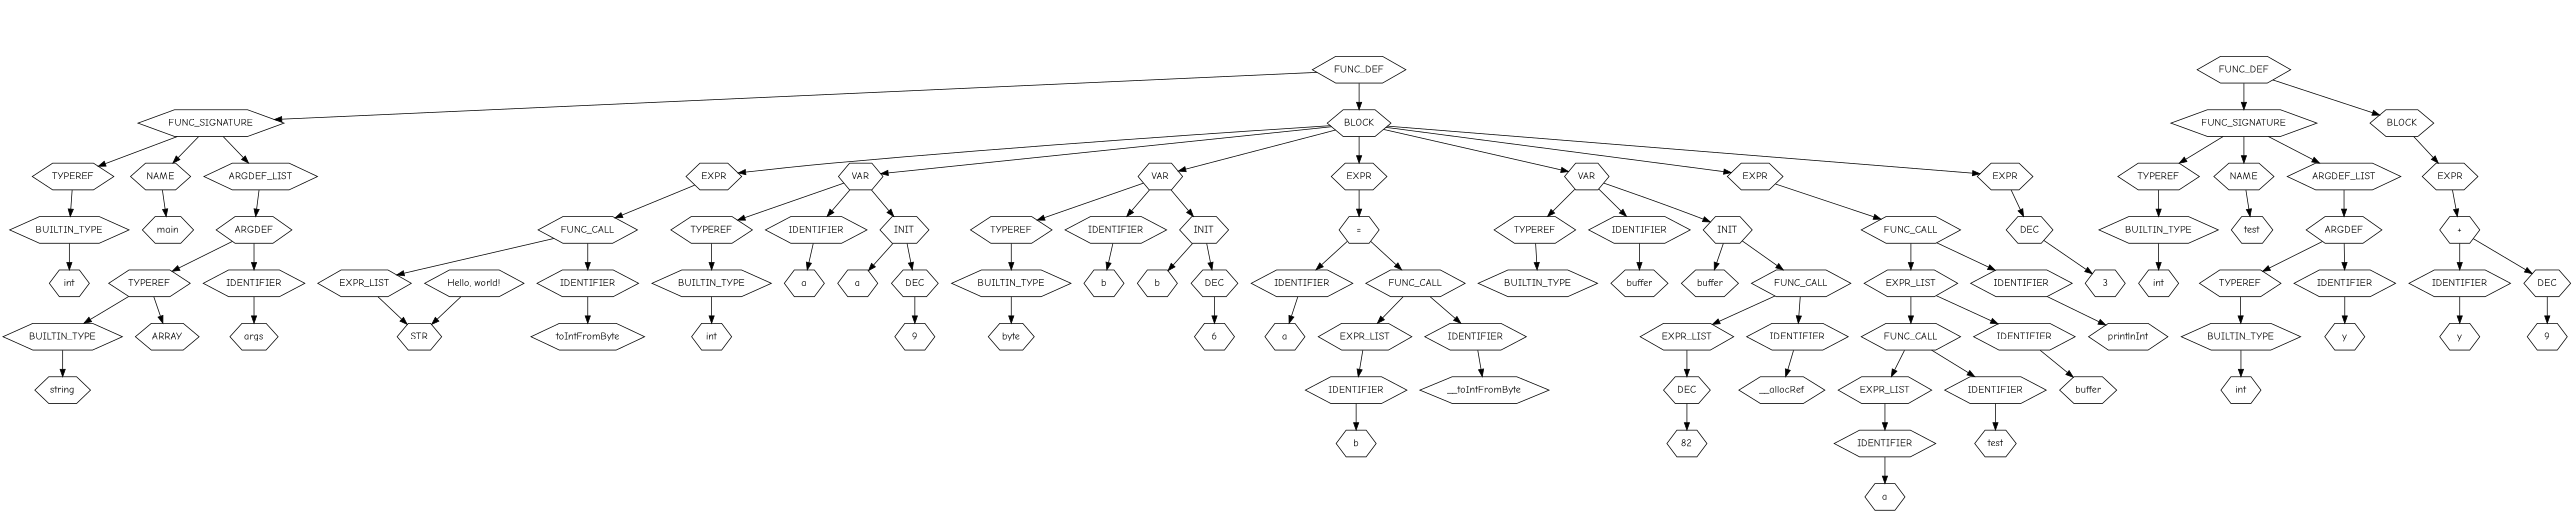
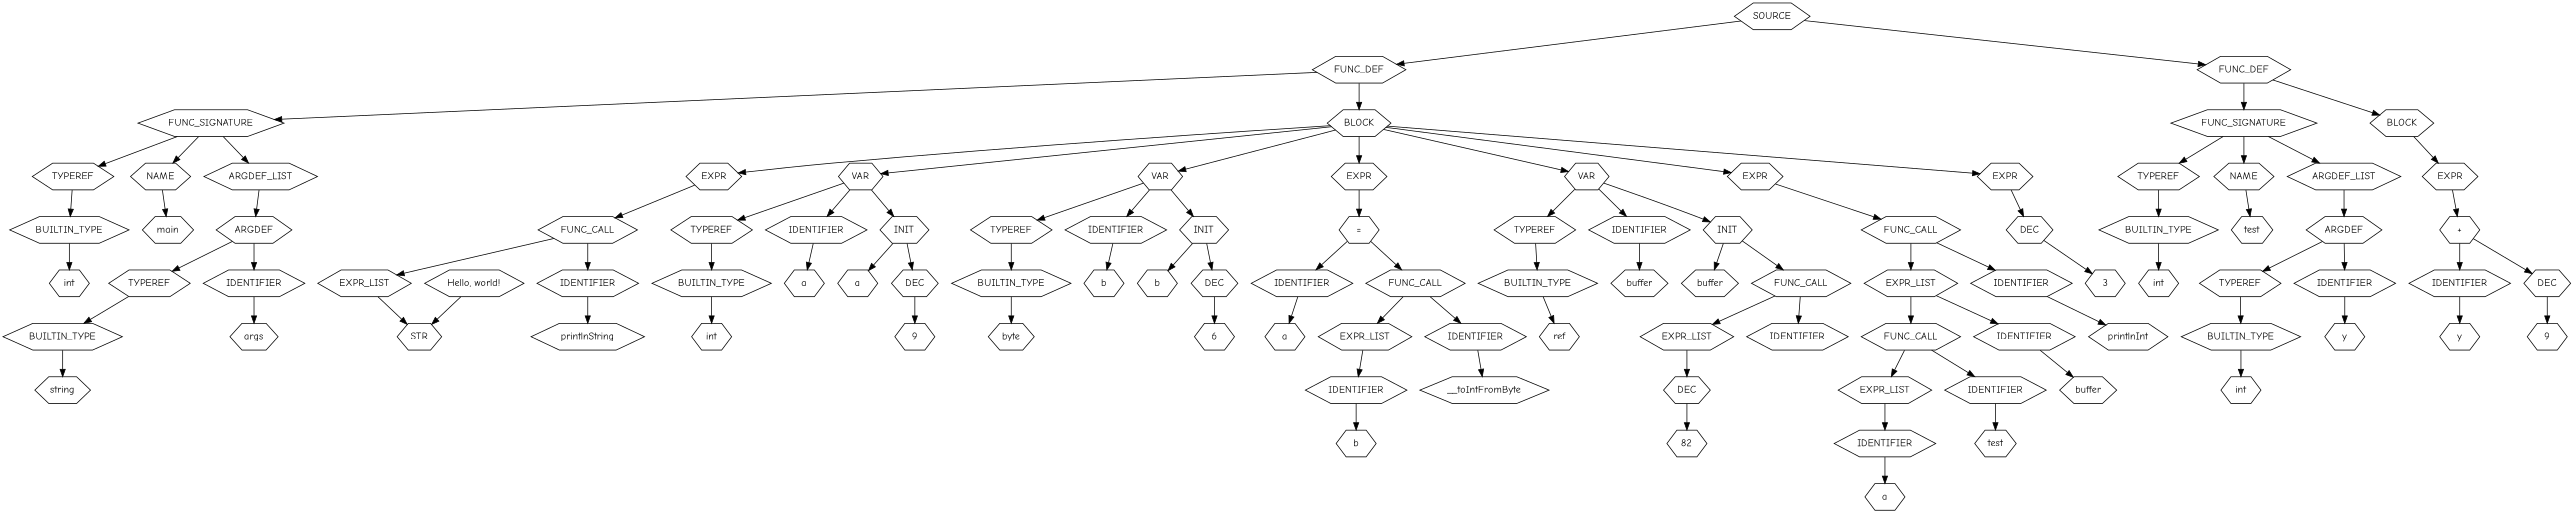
none -> (1772, 16)
(167, 337) -> none
(588, 337) -> (588, 337)
none -> (1559, 337)
(1782, 390) -> none
